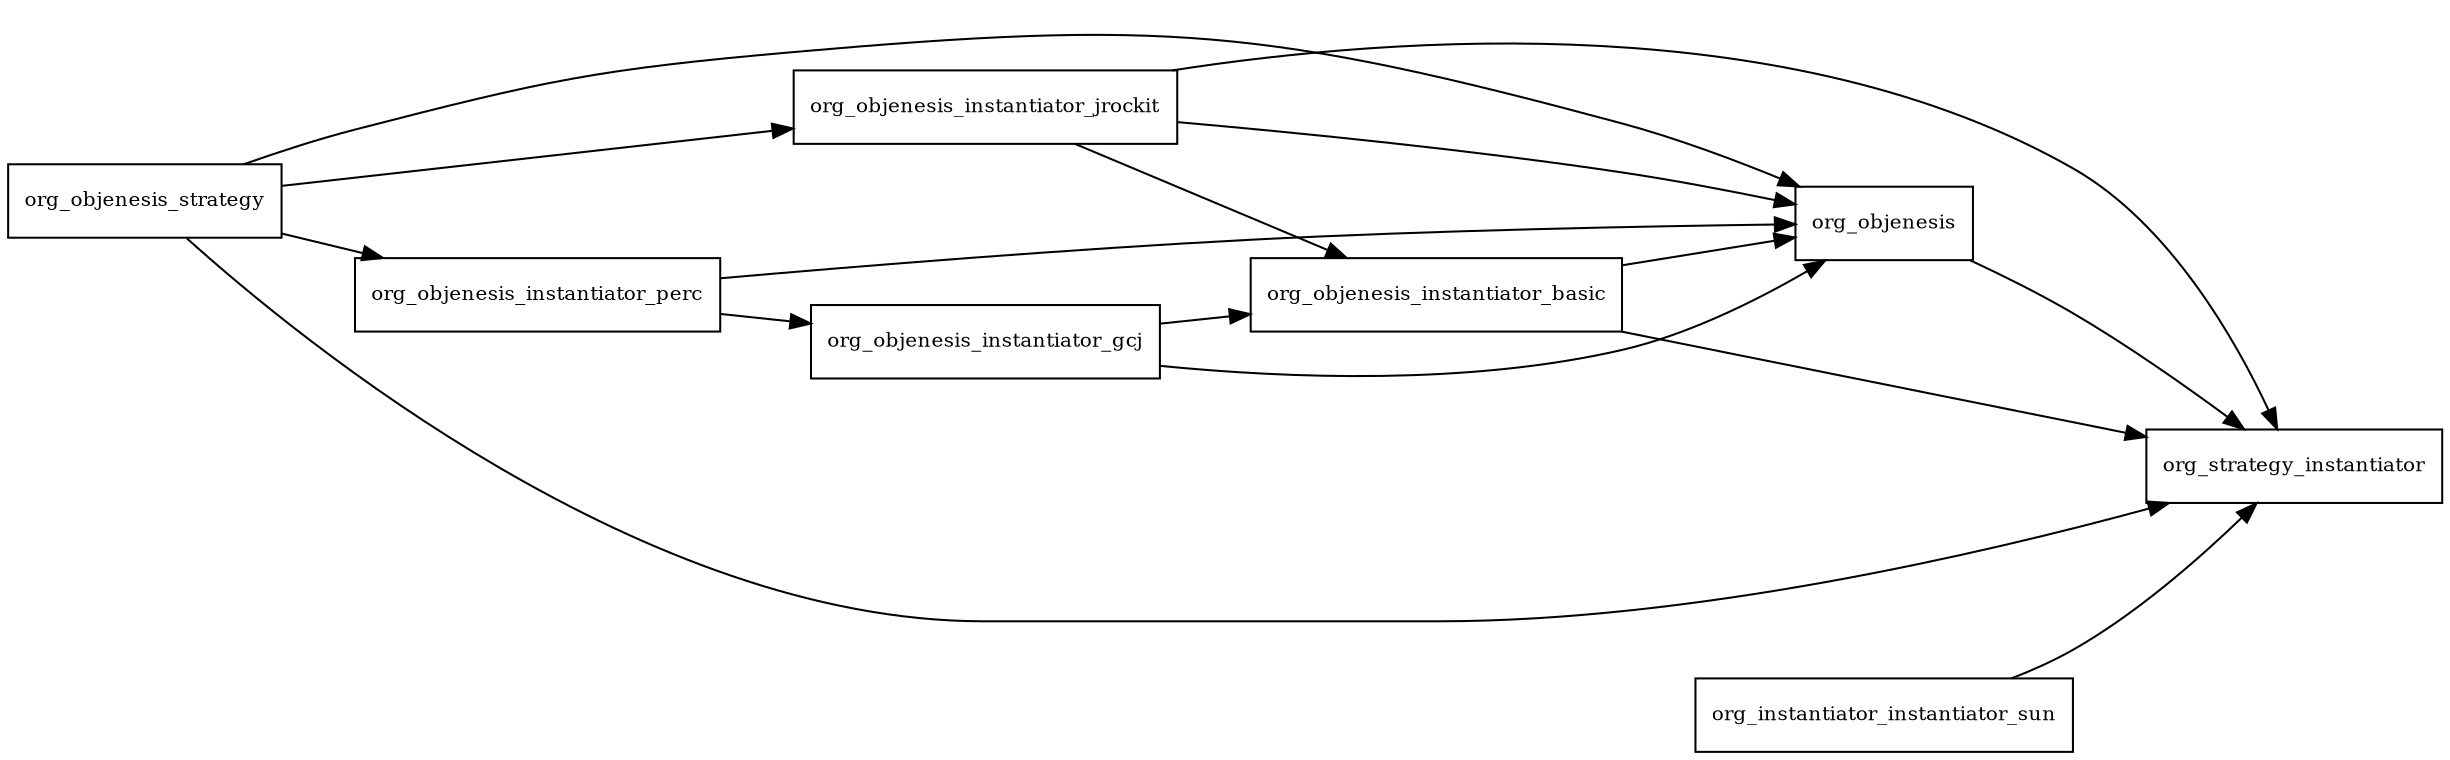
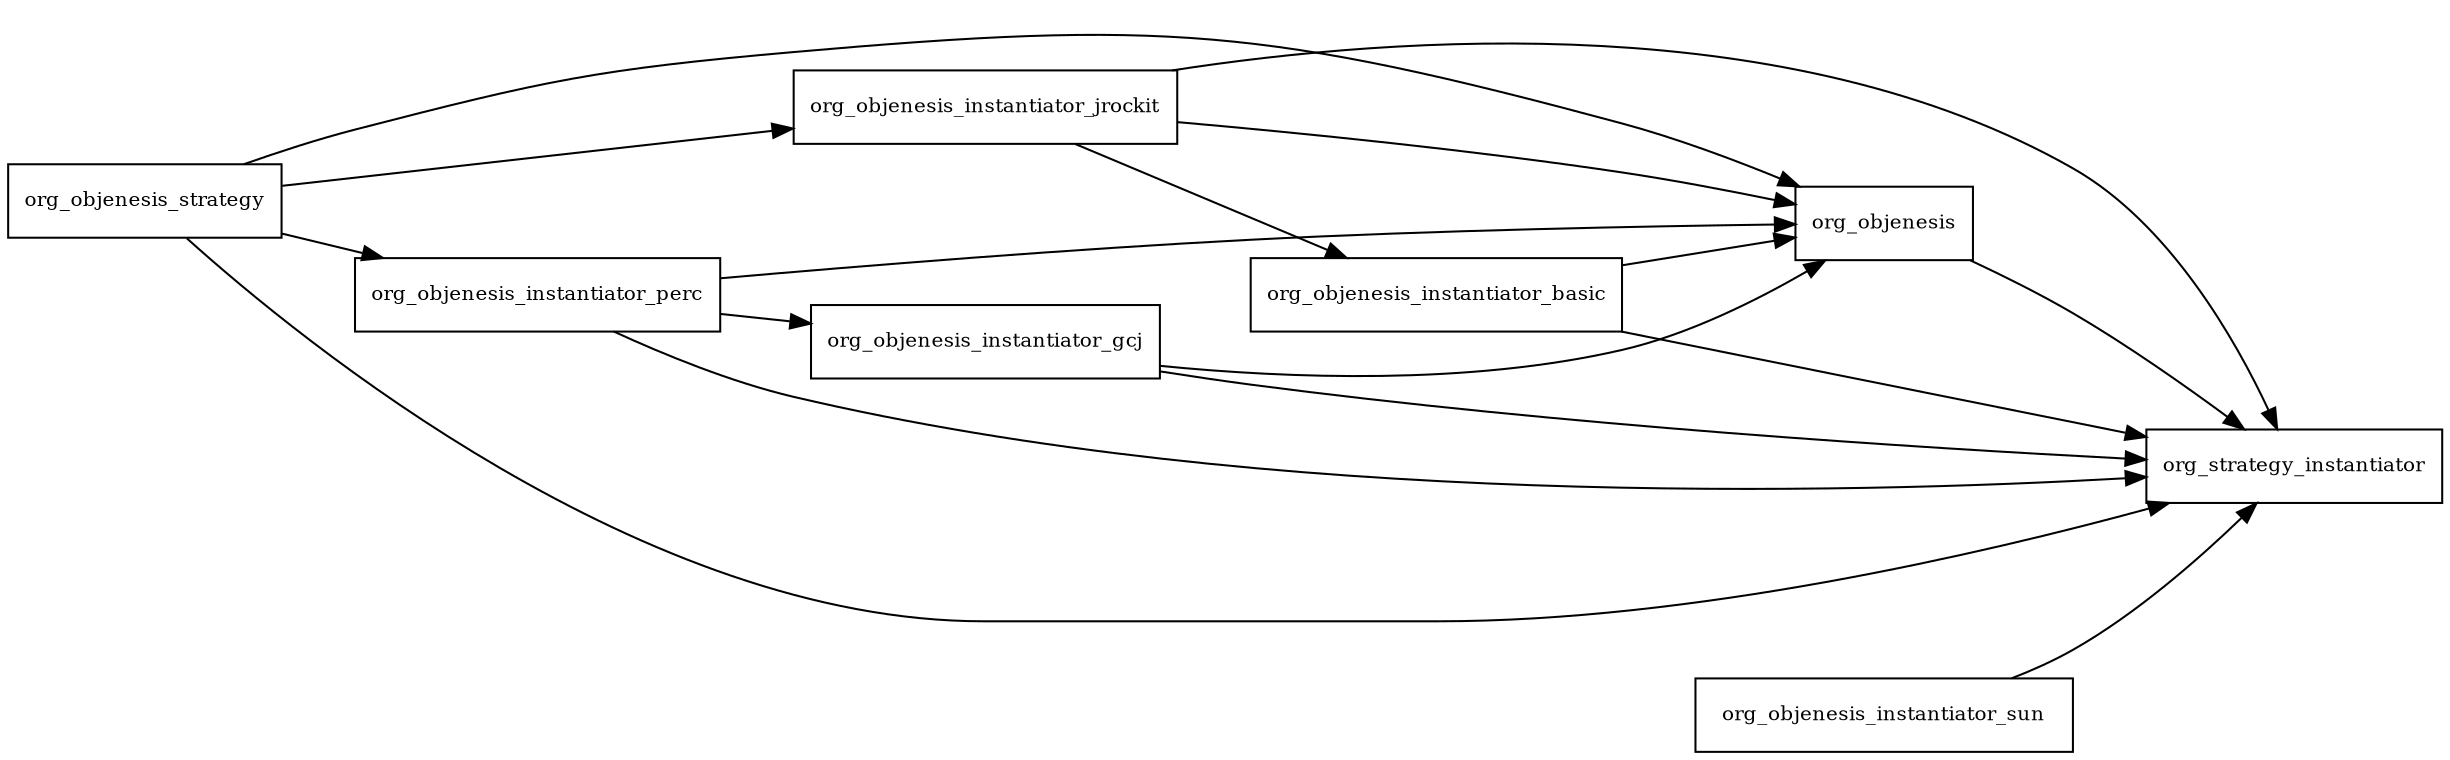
(1195, 320) -> (1642, 426)
none -> (1361, 476)
(1884, 715) -> (1884, 715)
